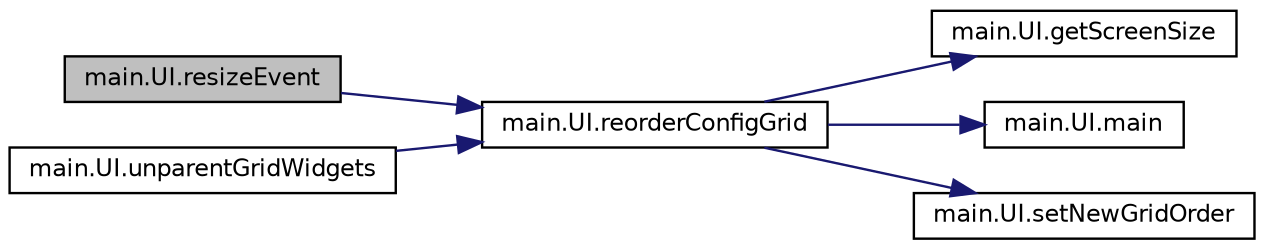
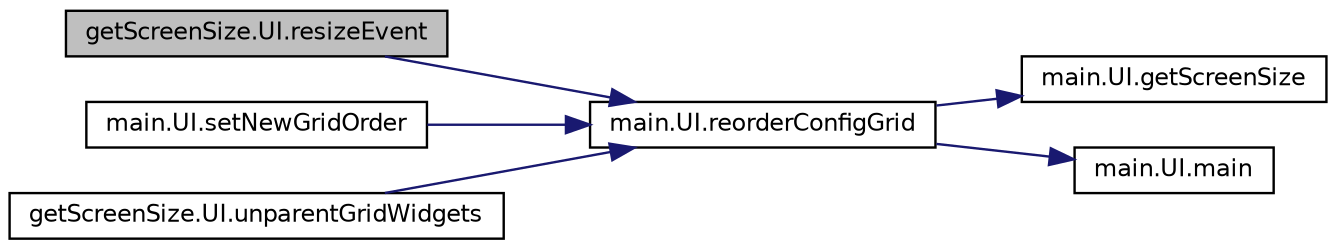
(203, 79) -> (257, 34)
(858, 168) -> (497, 125)
(203, 170) -> (257, 216)
